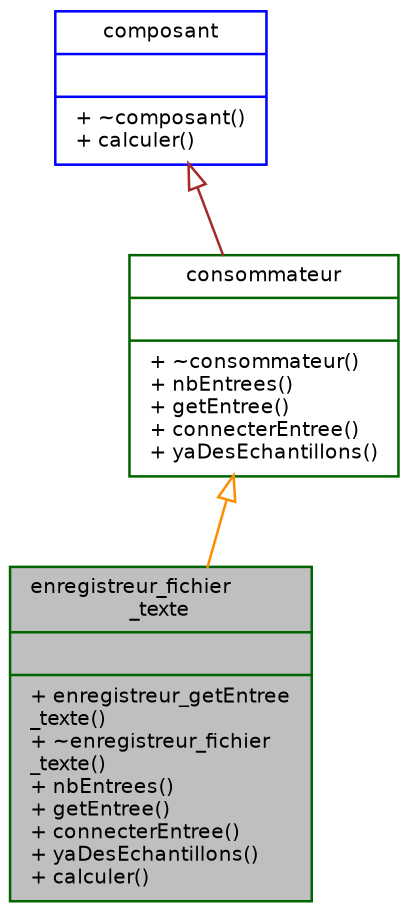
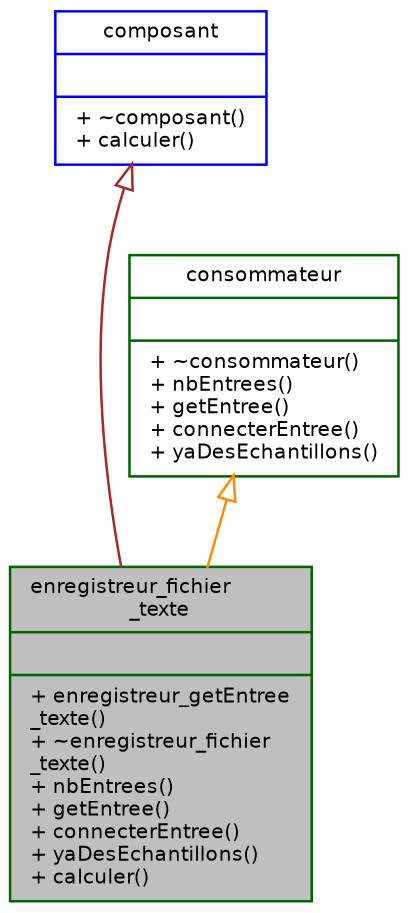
(211, 222) -> (101, 377)
